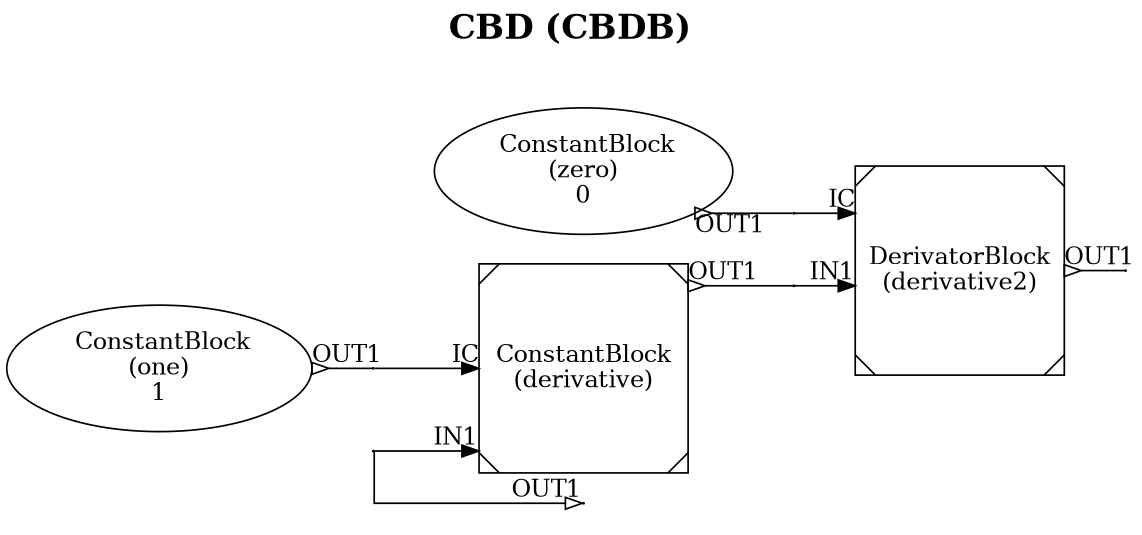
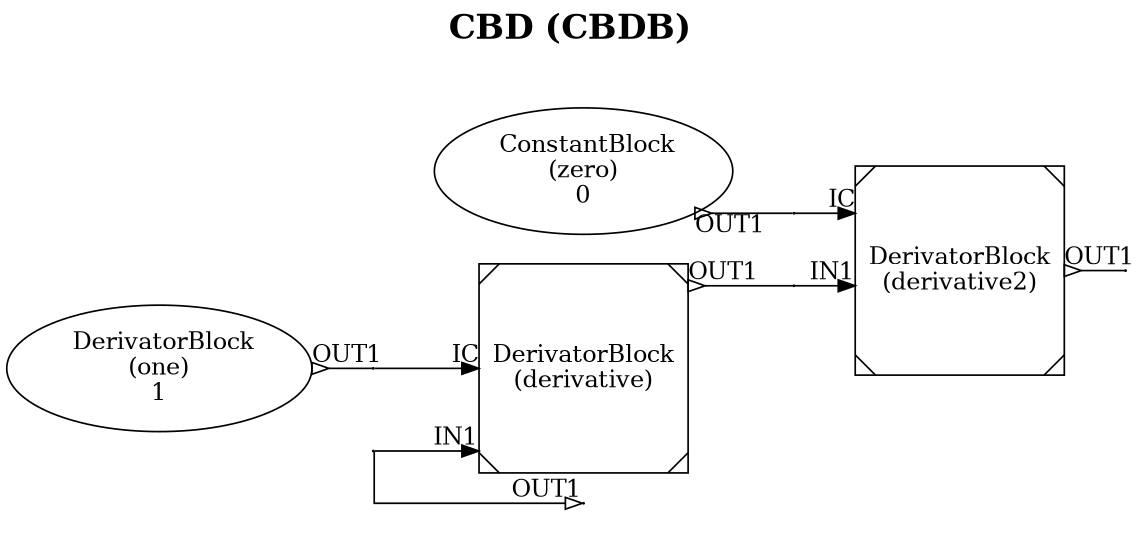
(159, 368) -> (159, 368)
(584, 368) -> (584, 368)
